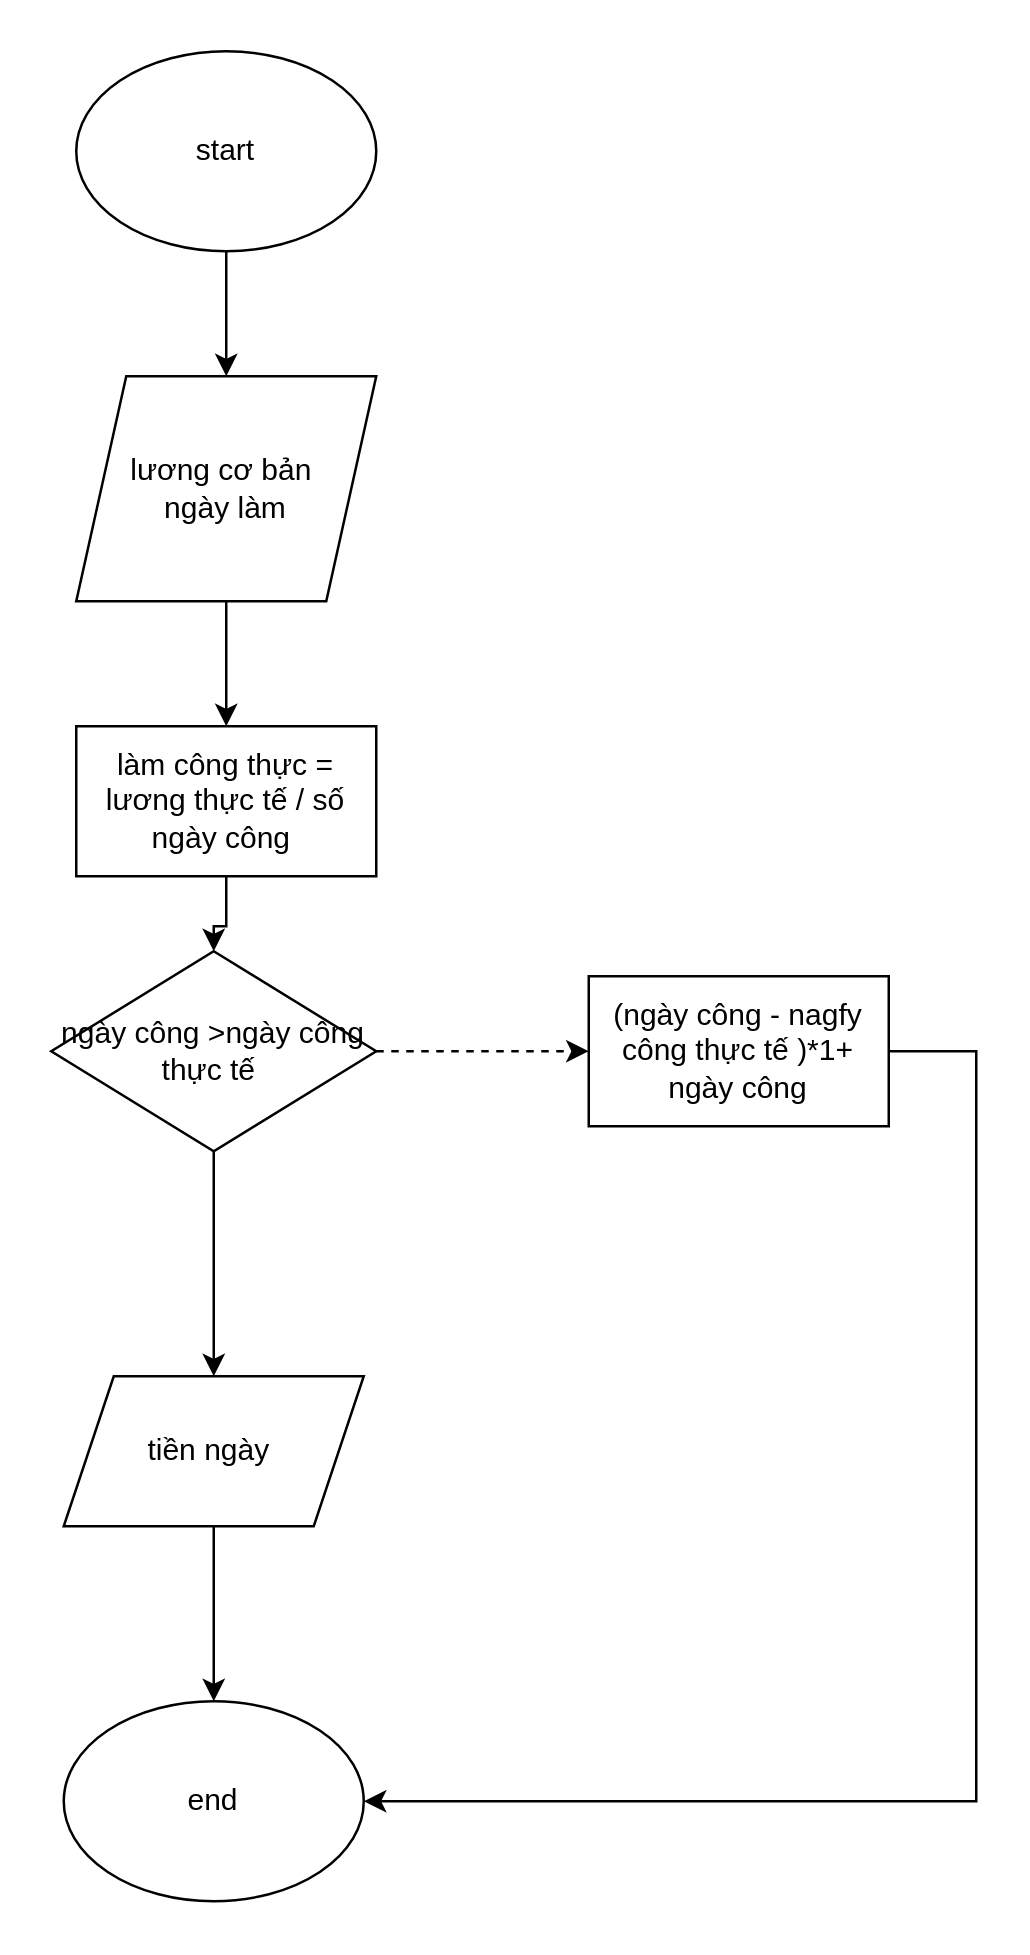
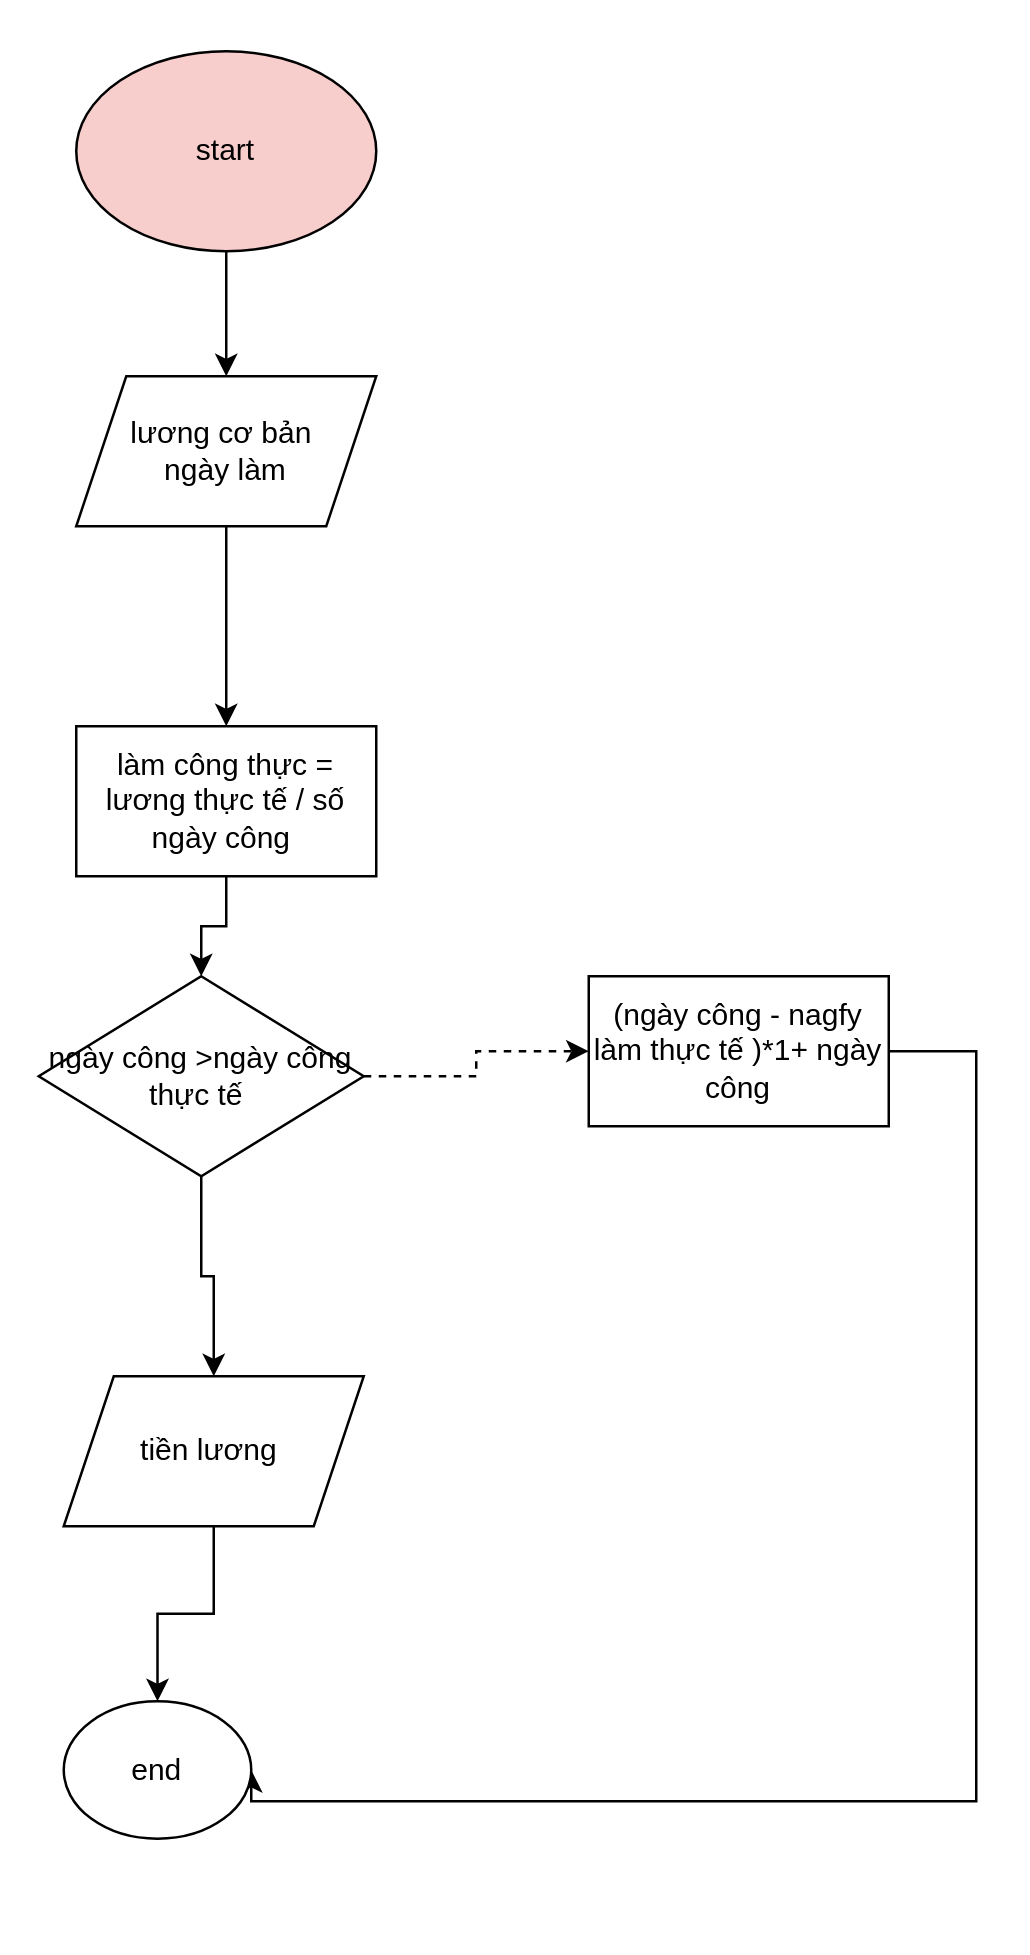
(226, 151) -> (226, 151)
(226, 489) -> (226, 451)
(214, 1051) -> (201, 1076)
(739, 1051) -> (739, 1051)
(214, 1451) -> (214, 1451)
(214, 1801) -> (158, 1770)
